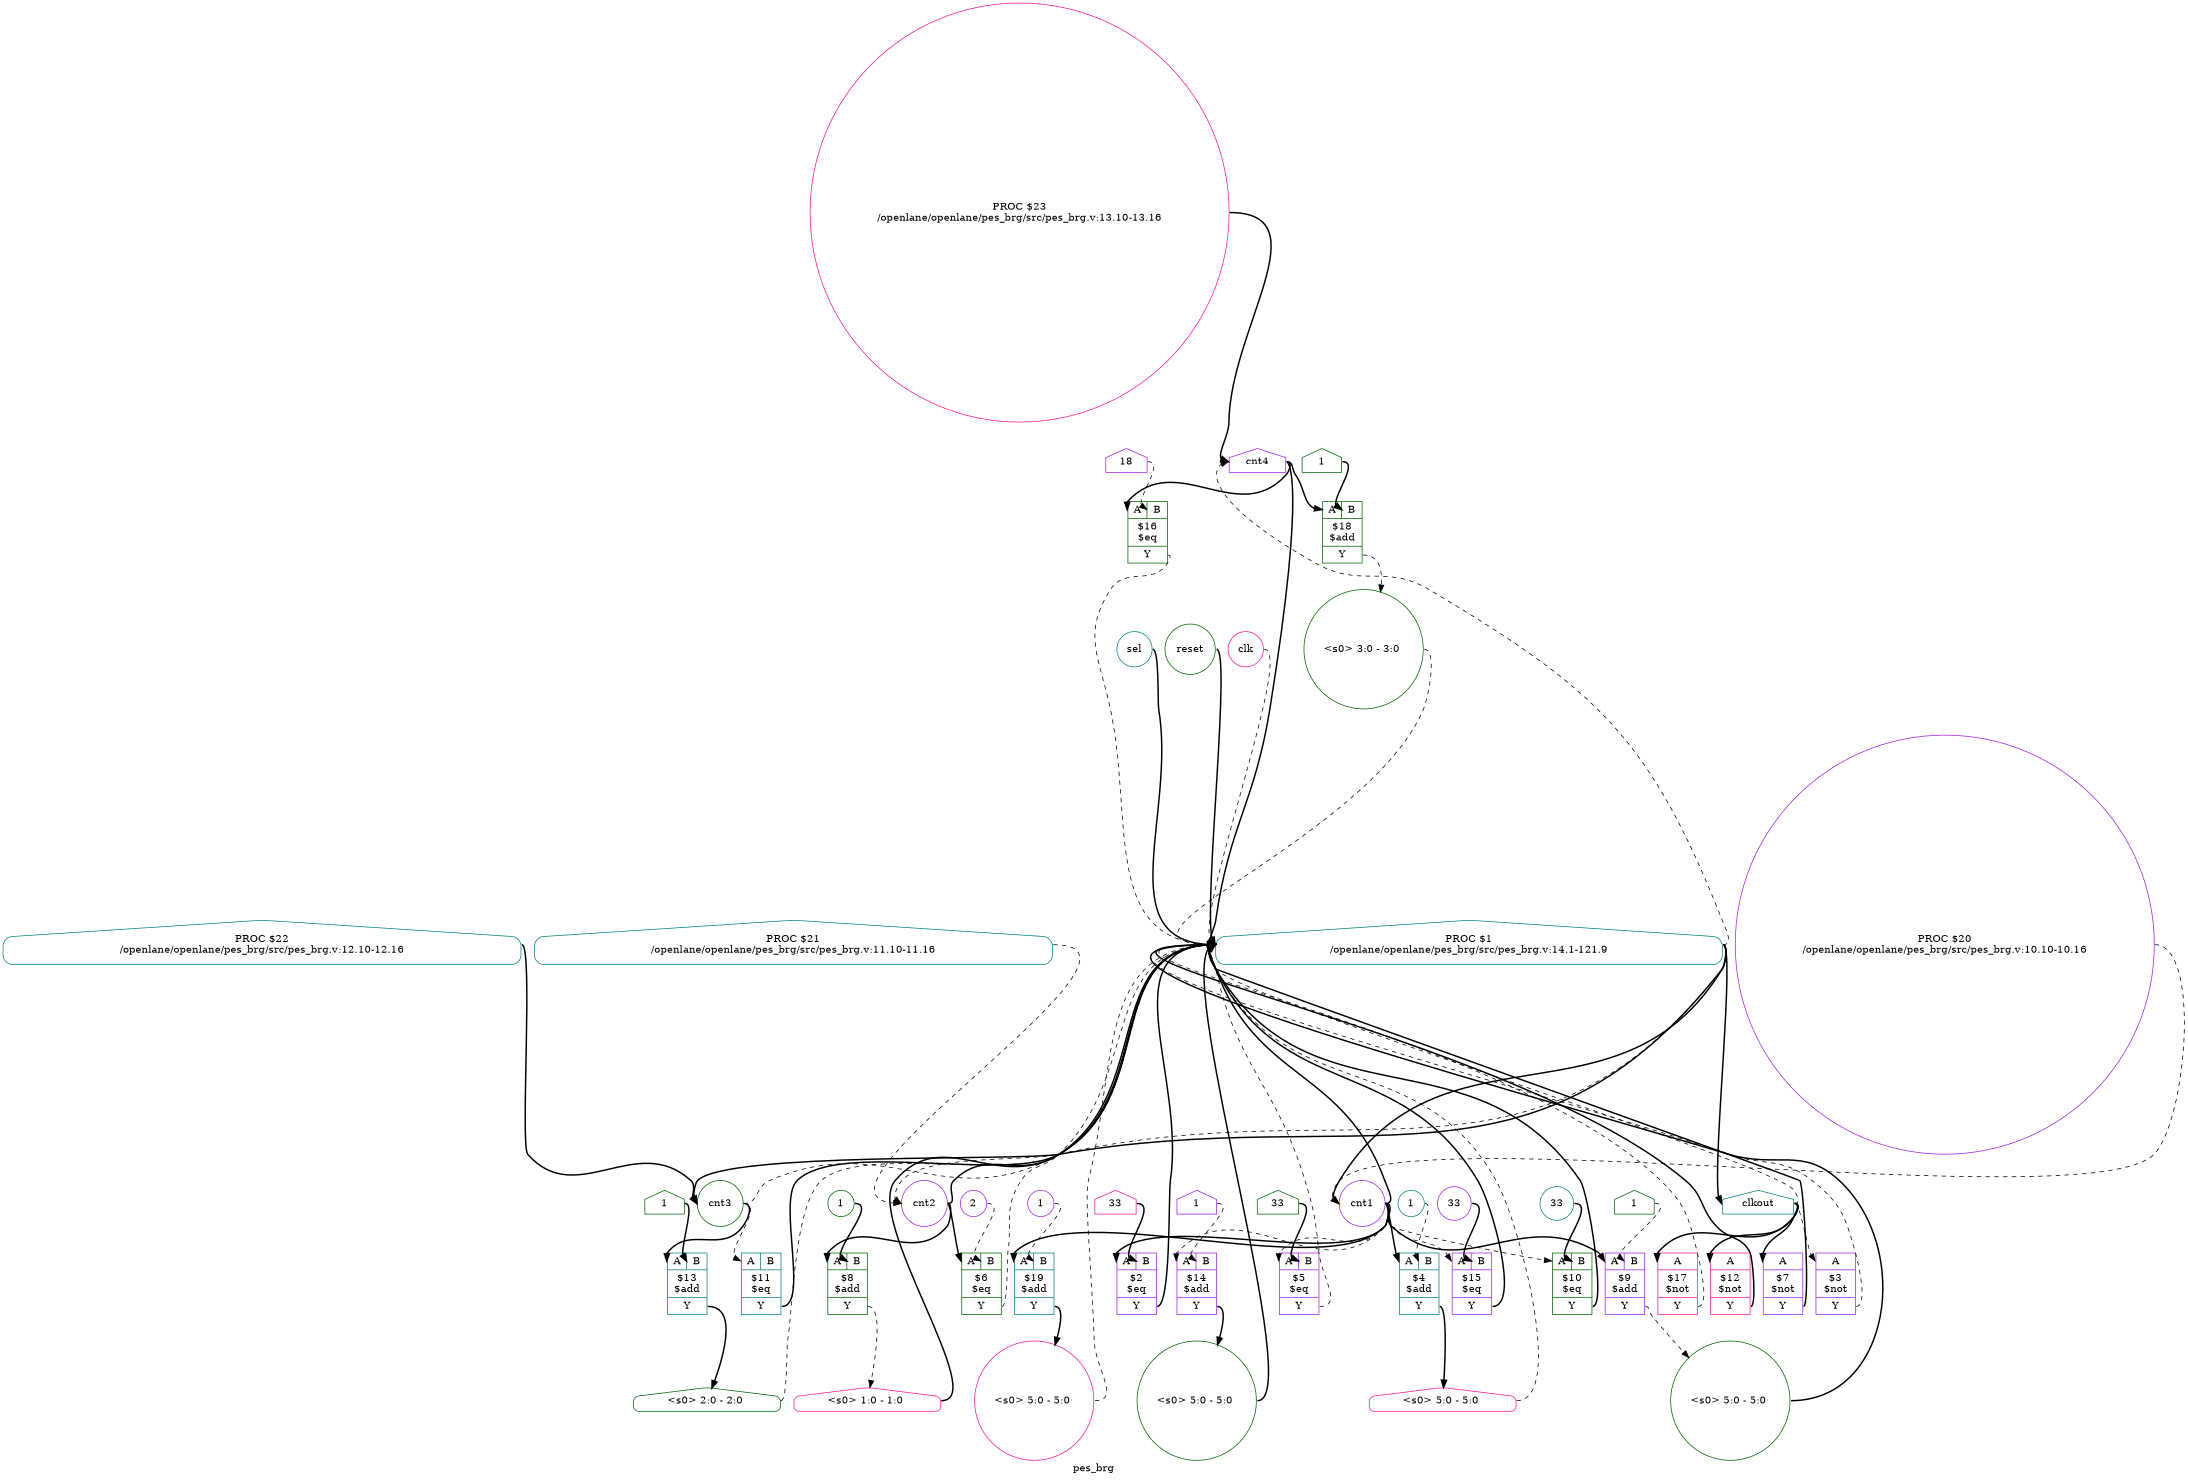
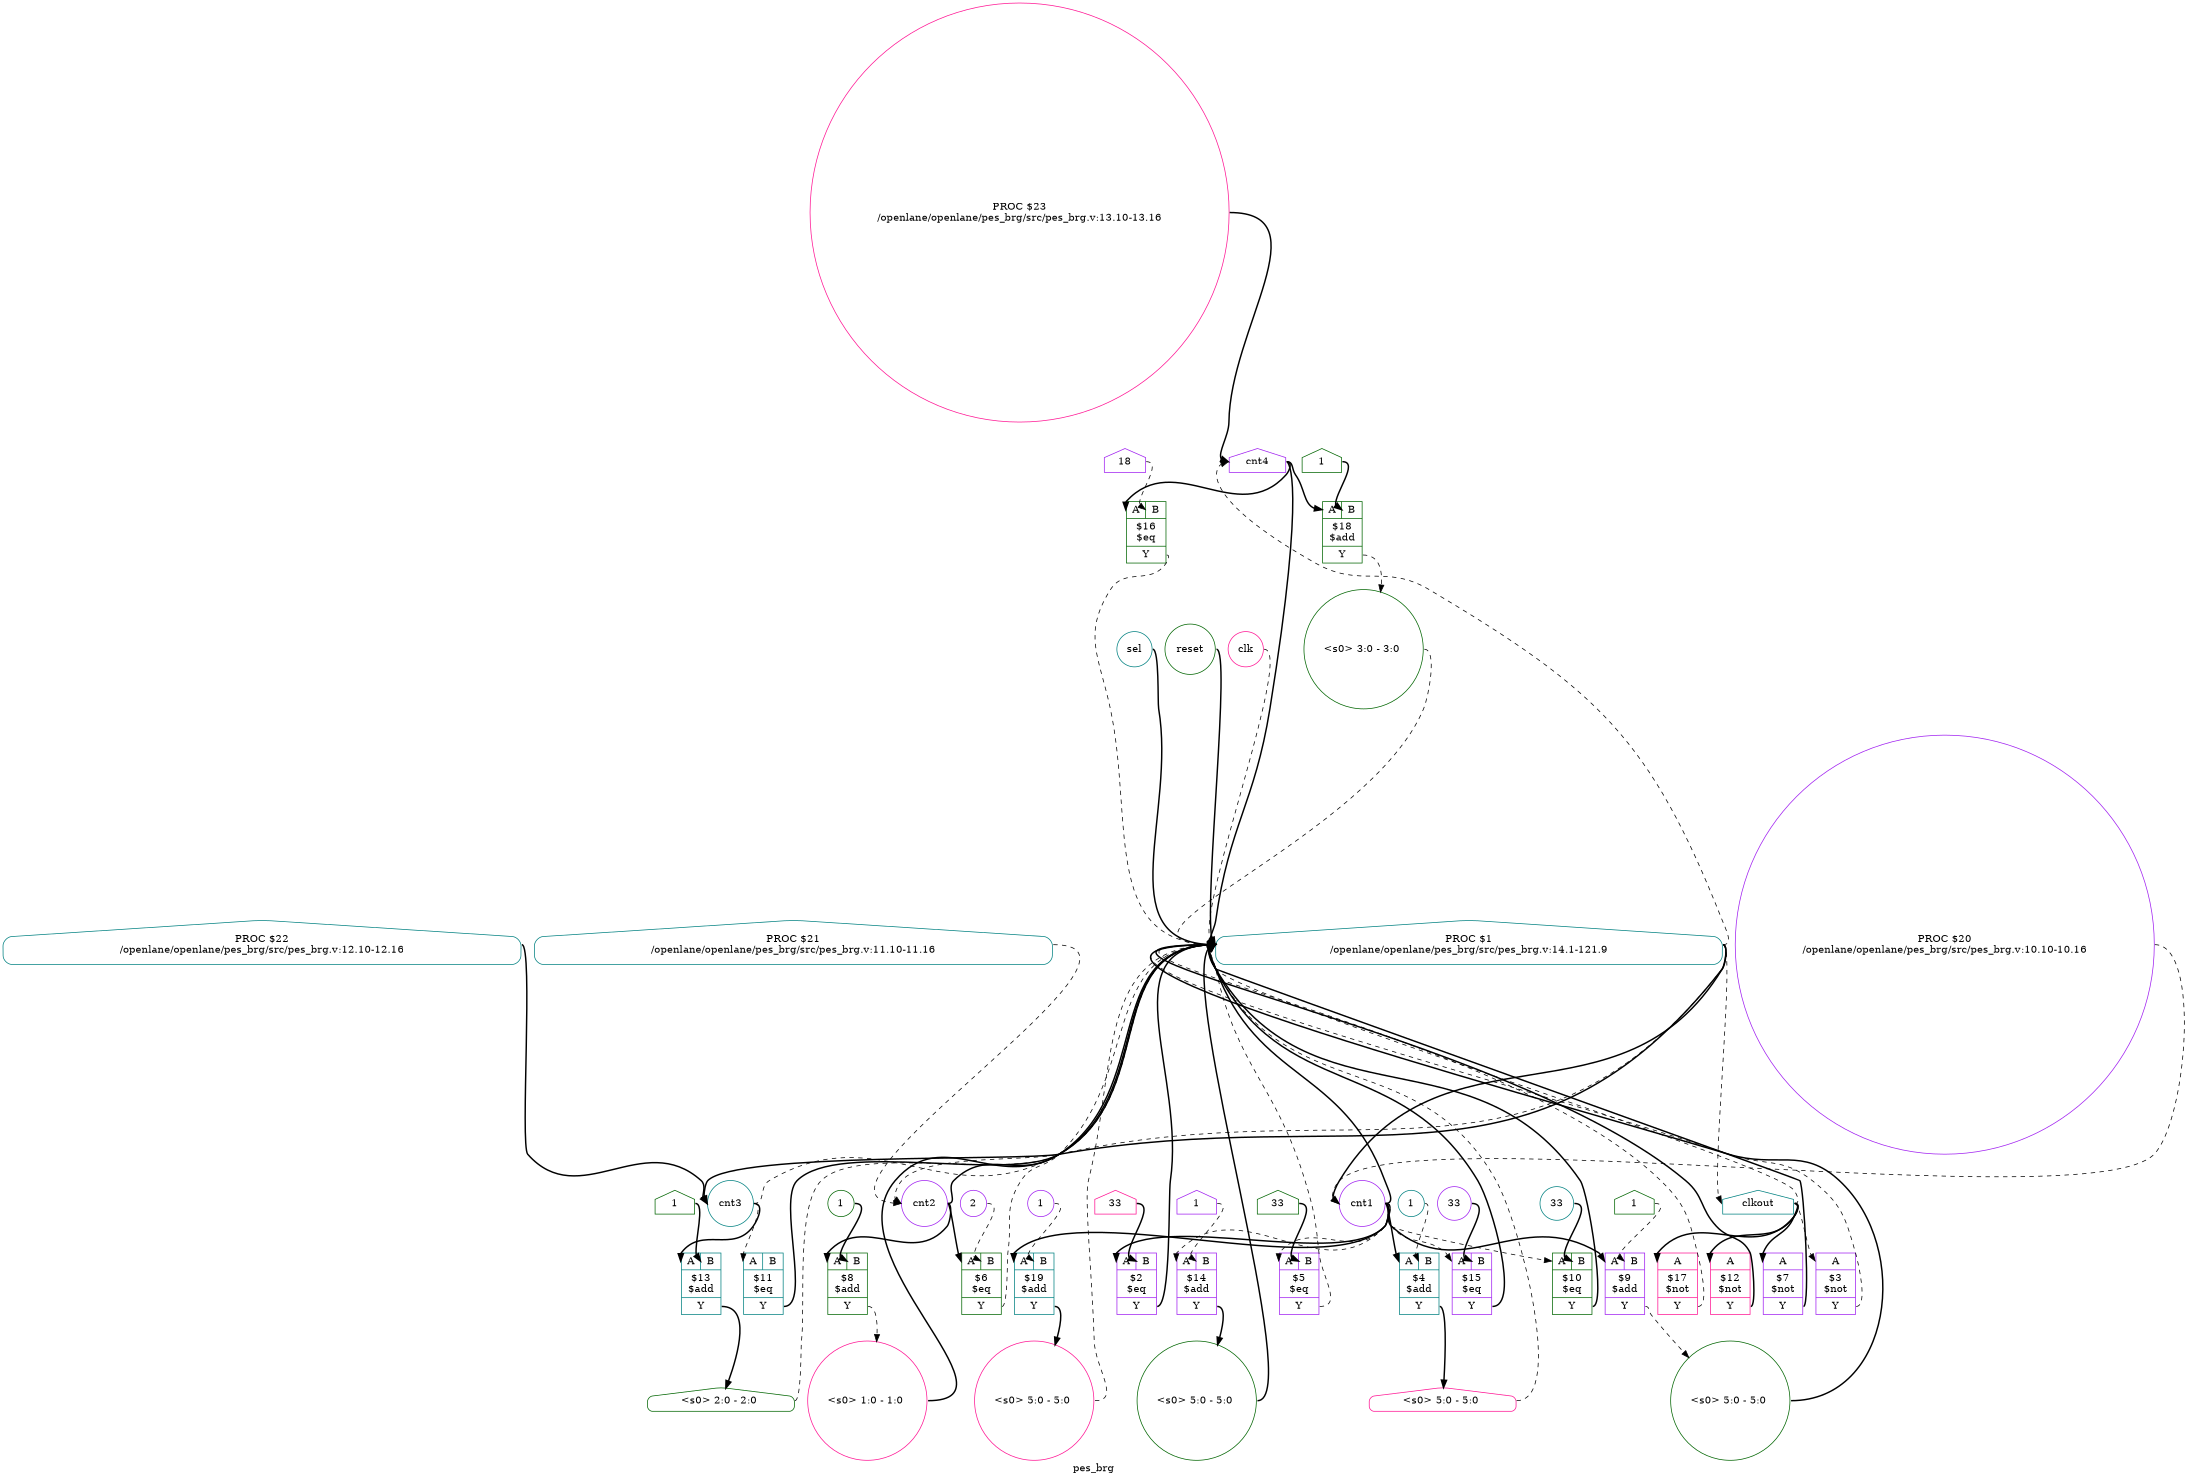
(1722, 1070) -> (1722, 1070)
(720, 1203) -> (730, 1203)
(867, 1401) -> (867, 1401)
